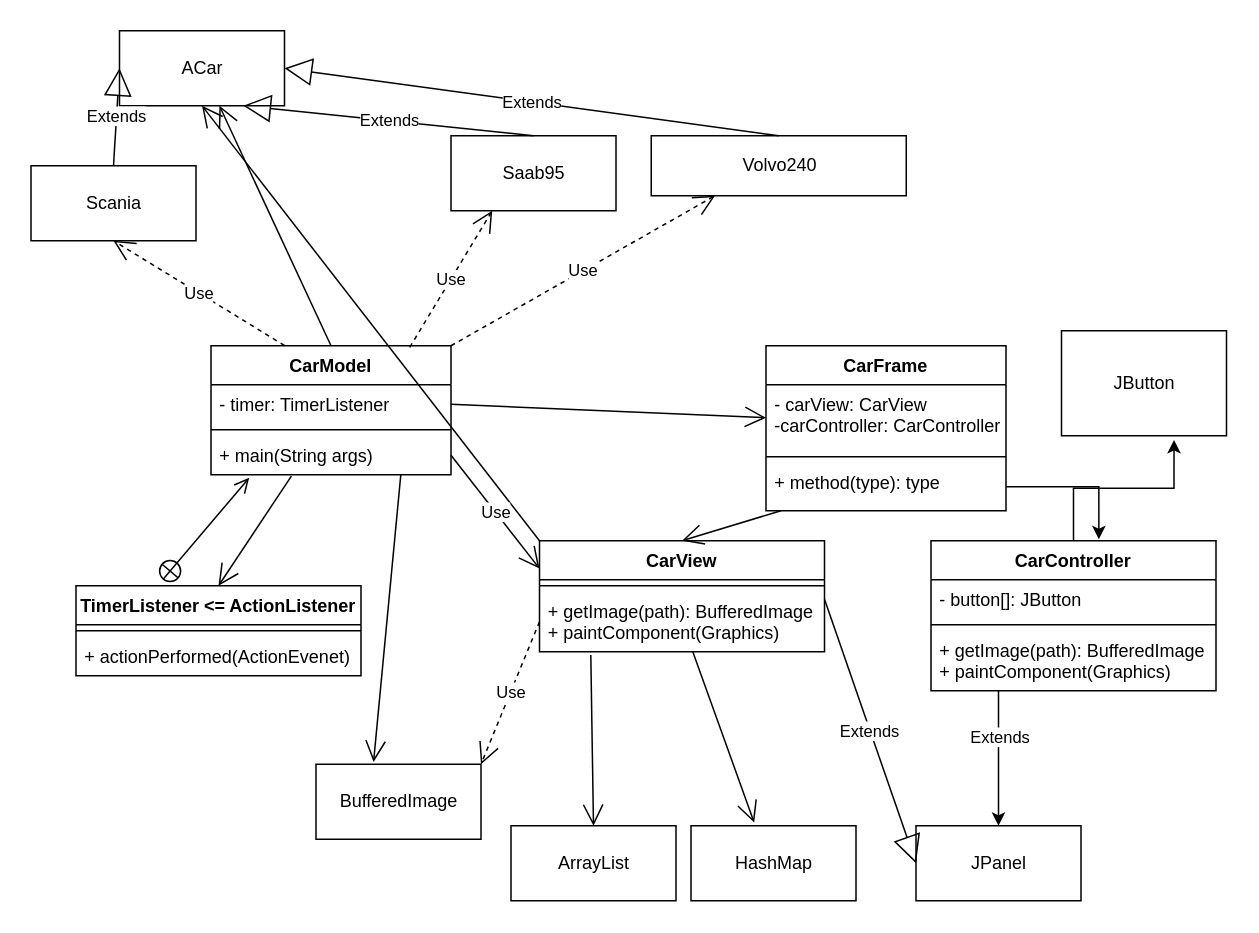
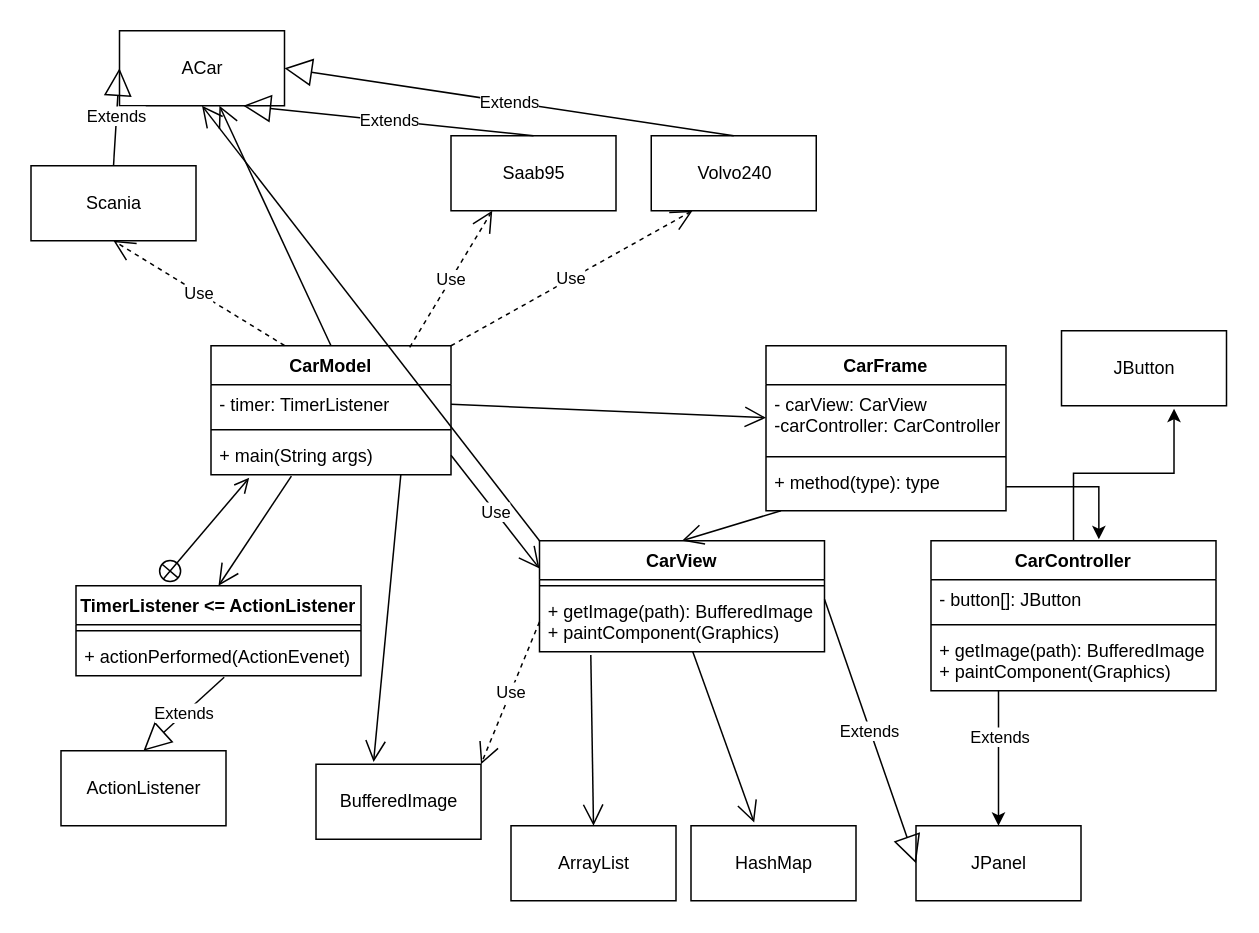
(779, 166) -> (734, 173)
(1144, 383) -> (1144, 368)
none -> (195, 704)
none -> (143, 788)
